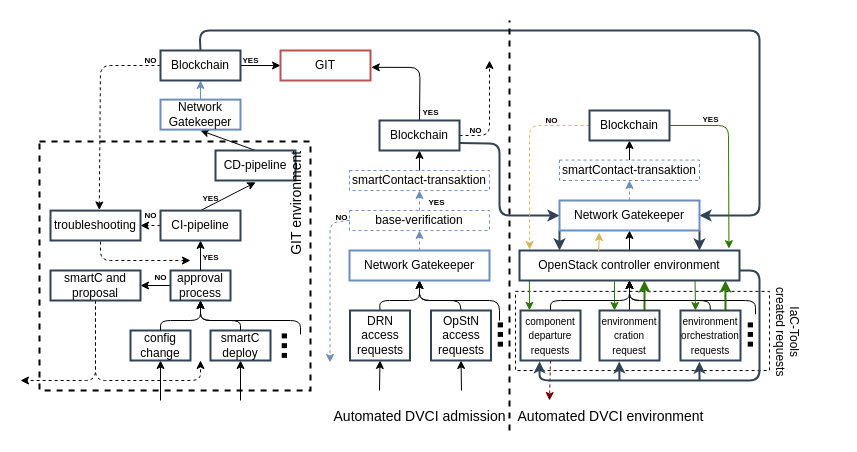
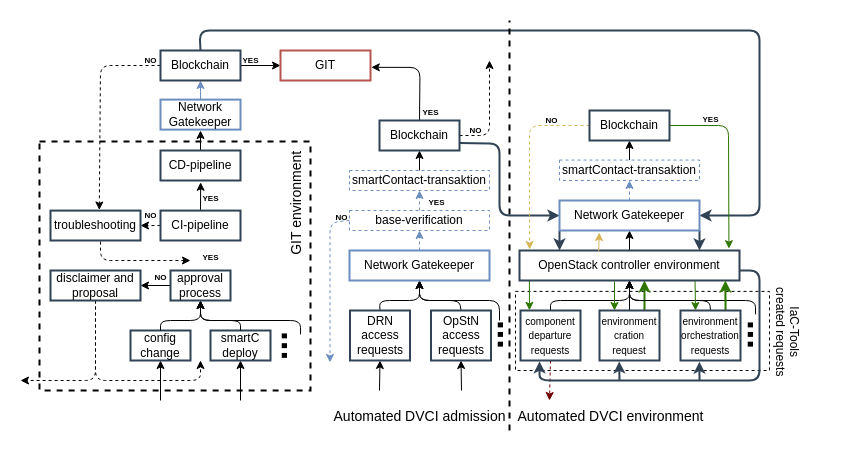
(256, 166) -> (201, 166)
(201, 258) -> none
(96, 286) -> (96, 286)
